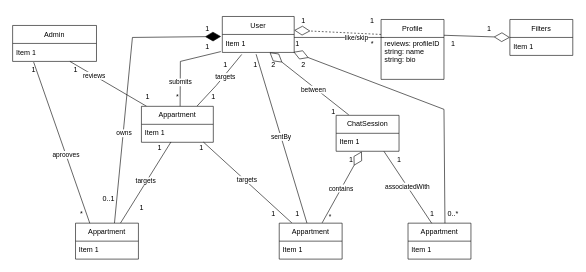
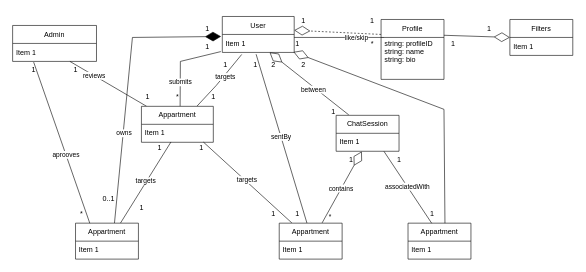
(413, 59) -> (413, 59)
(453, 215) -> none
